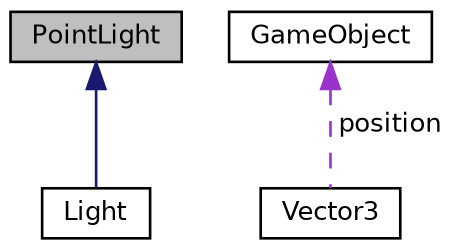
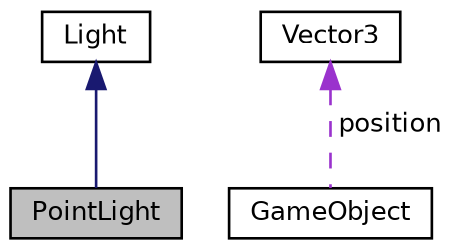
(96, 139) -> (96, 139)
(330, 139) -> (330, 139)
